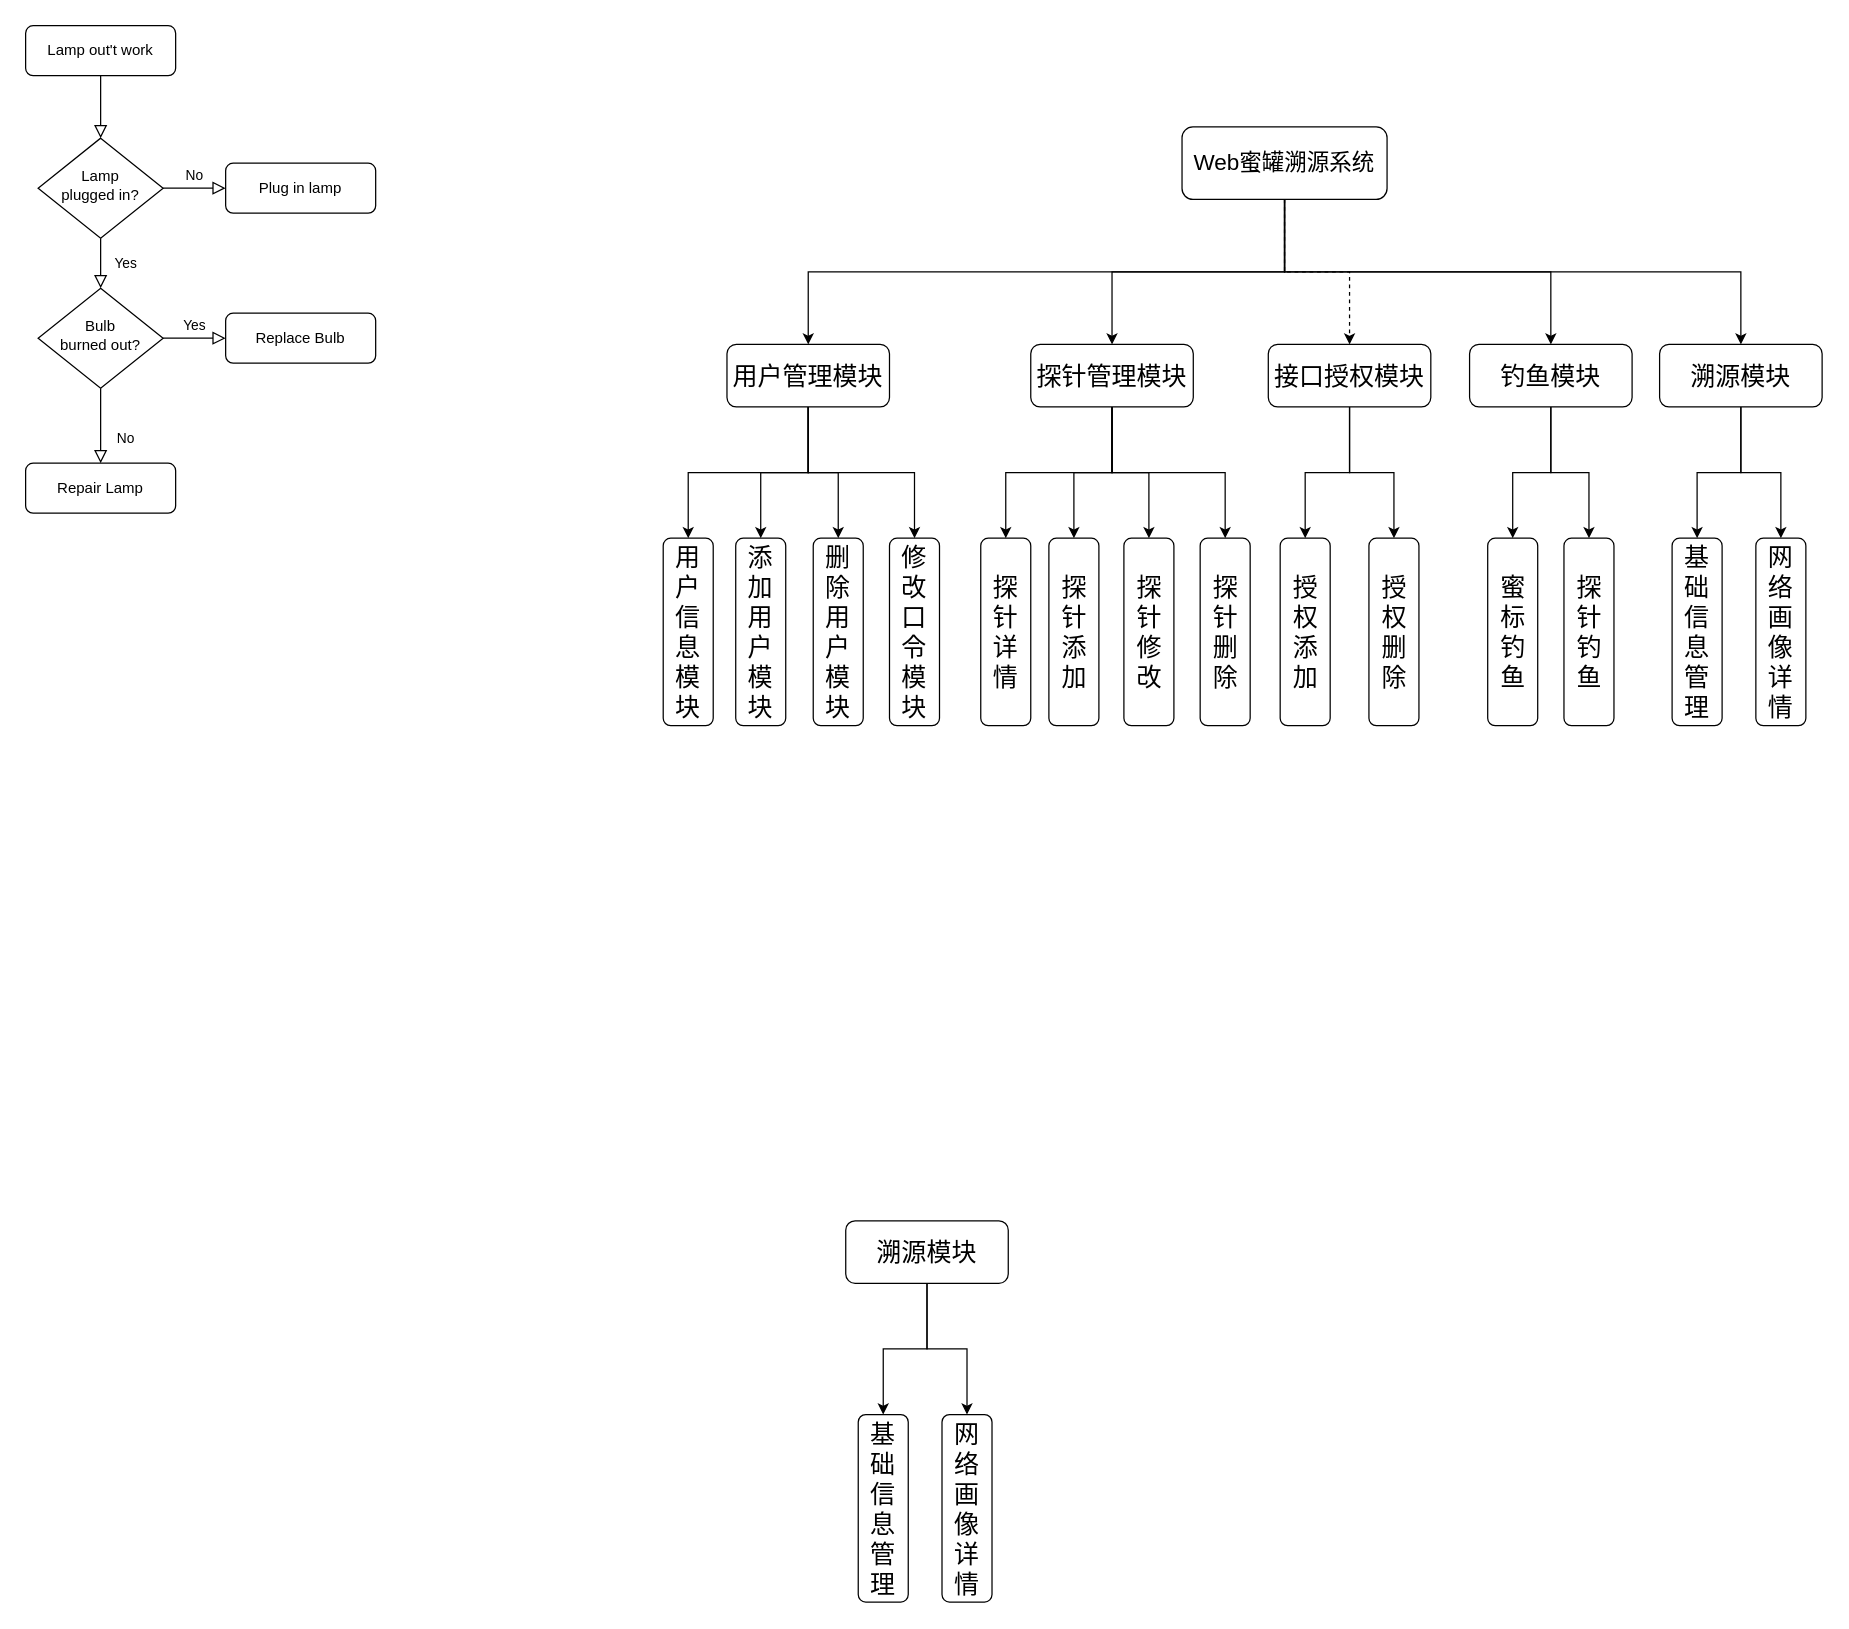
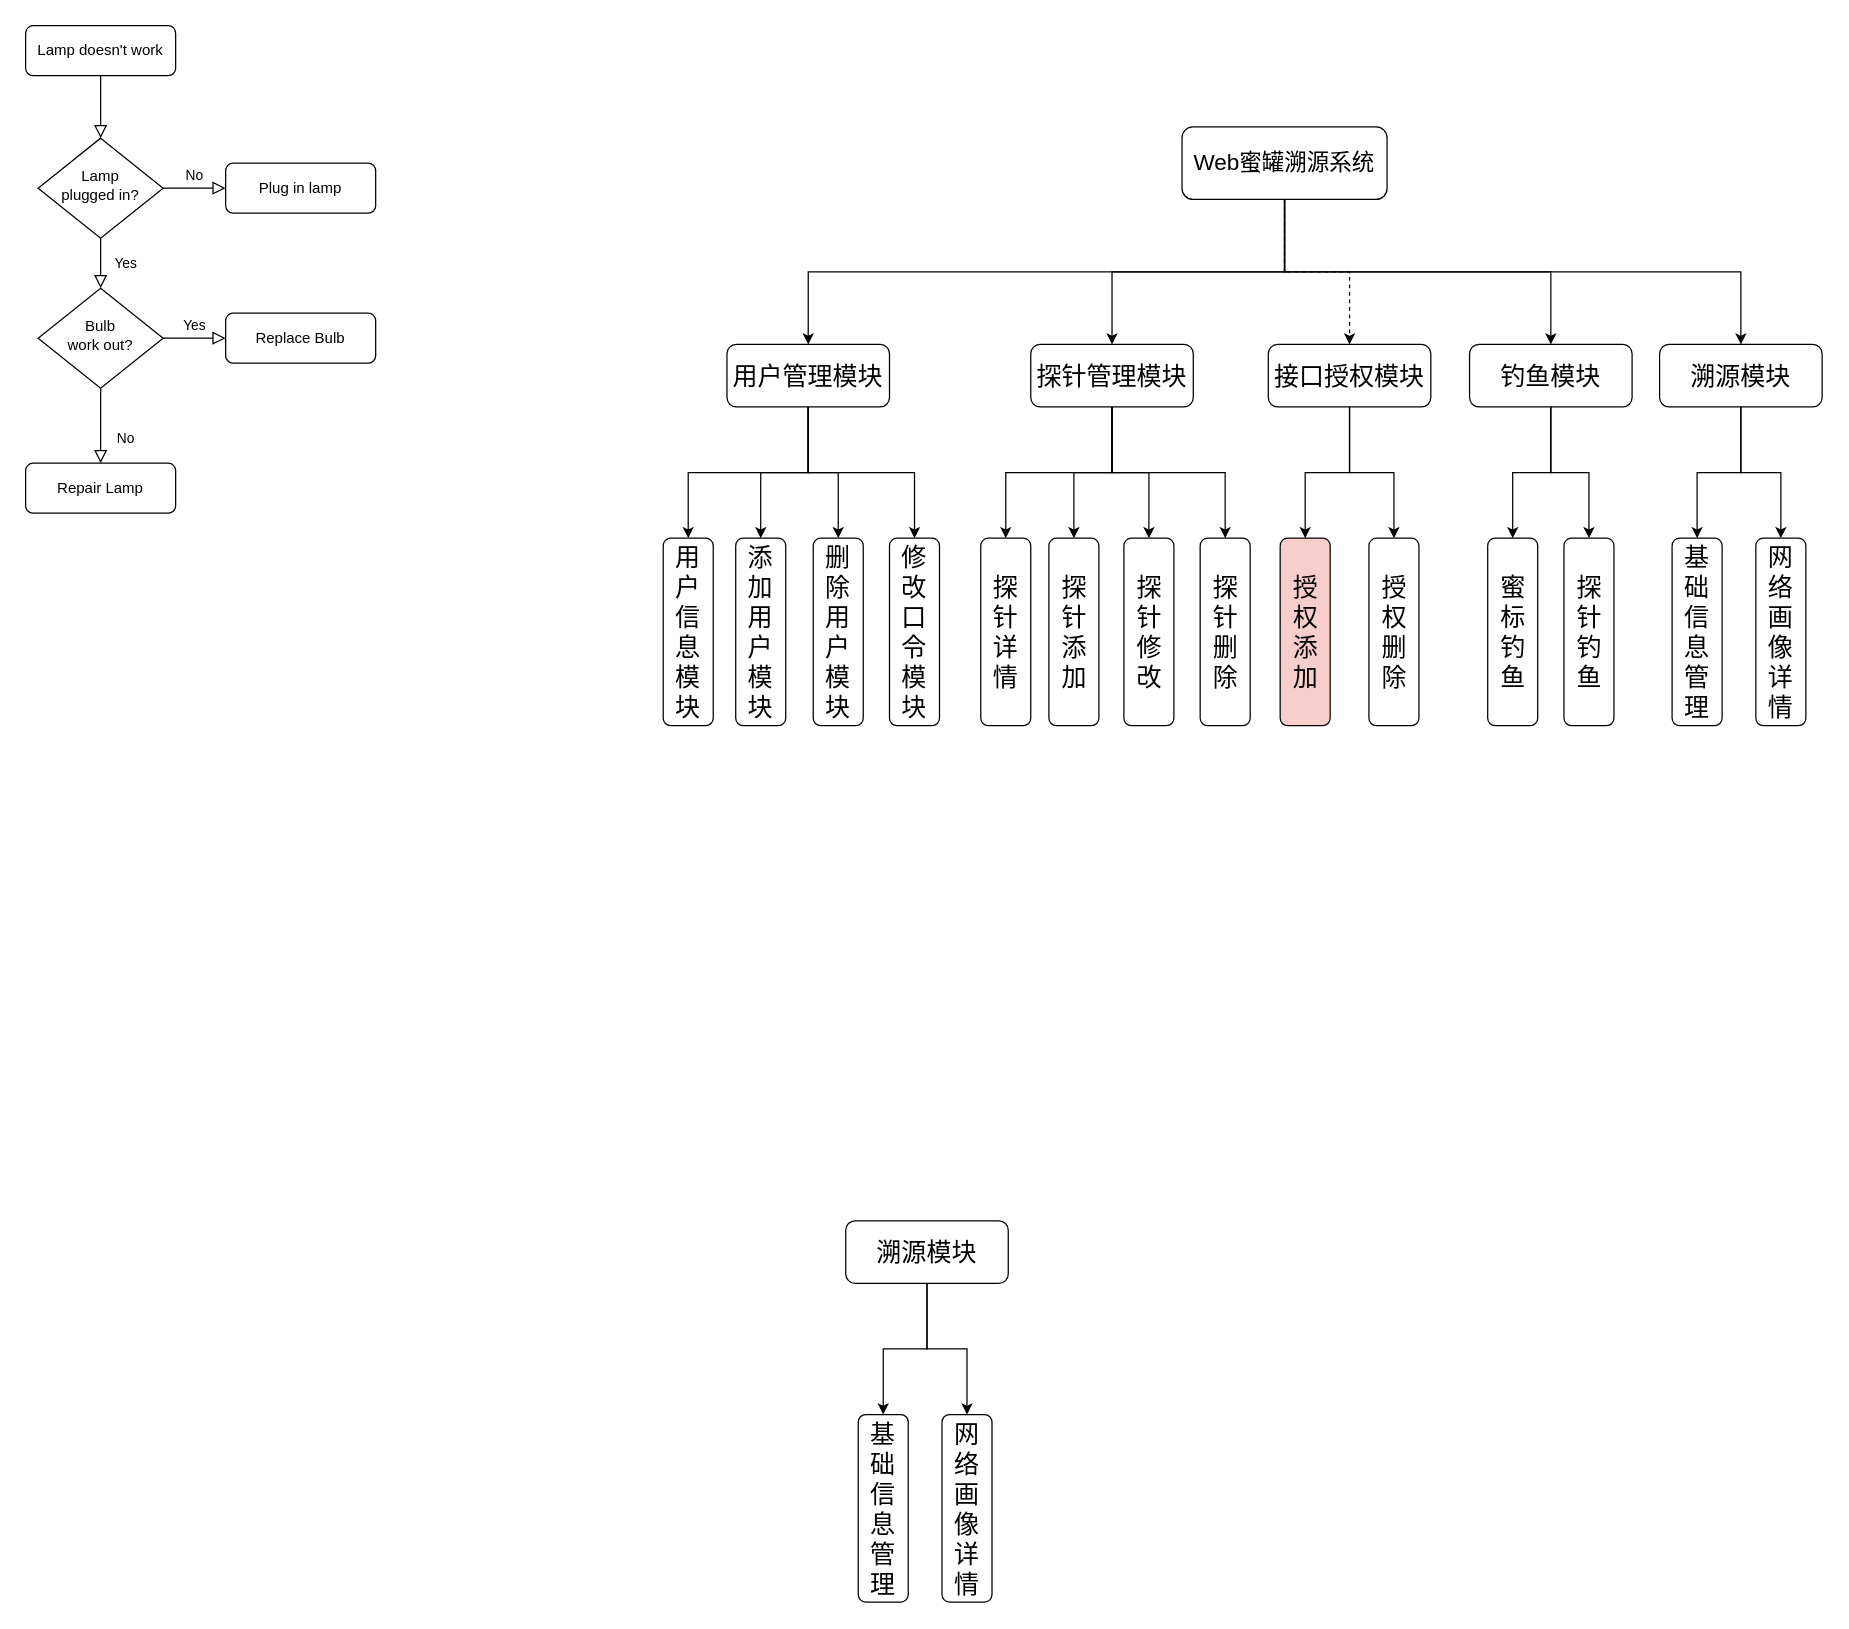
(101, 51) -> (101, 51)
(101, 336) -> (101, 336)
(1305, 632) -> (1305, 632)
